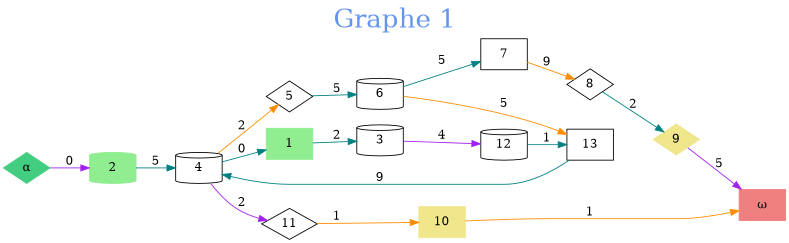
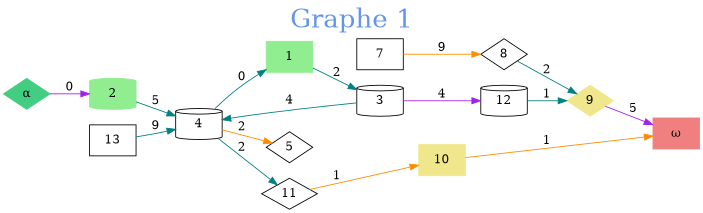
(380, 94) -> none
none -> (294, 110)
(543, 145) -> (543, 101)
(232, 205) -> (245, 159)
